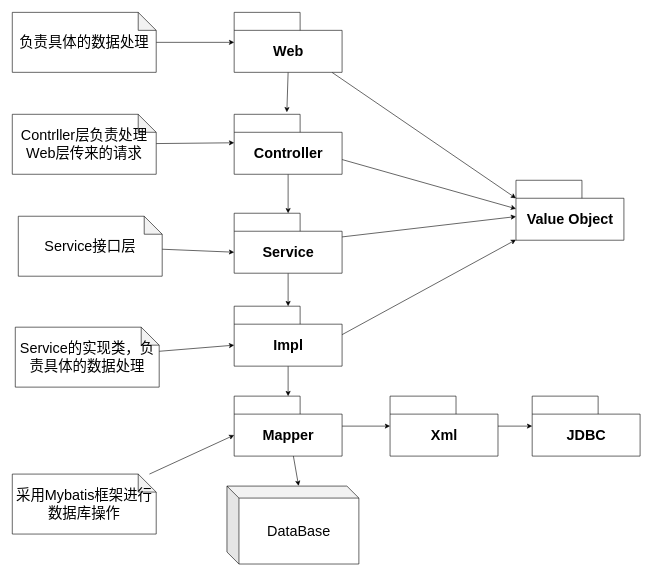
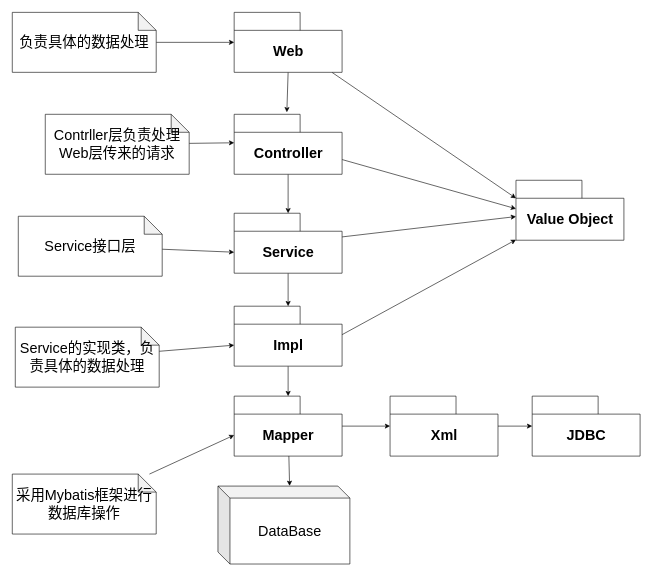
(84, 144) -> (117, 144)
(293, 525) -> (284, 525)
